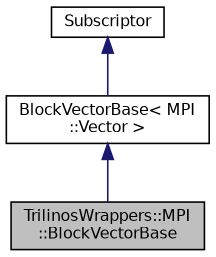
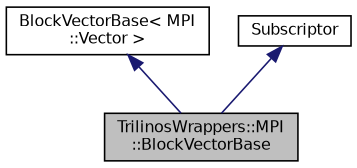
(108, 75) -> (246, 86)
